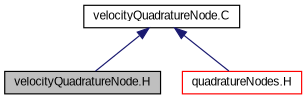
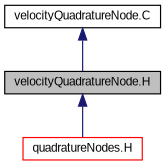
(206, 53) -> (83, 122)
